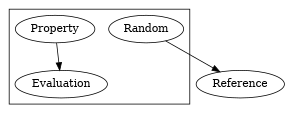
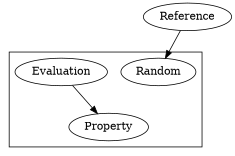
(185, 52) -> (175, 41)
(58, 53) -> (82, 97)
